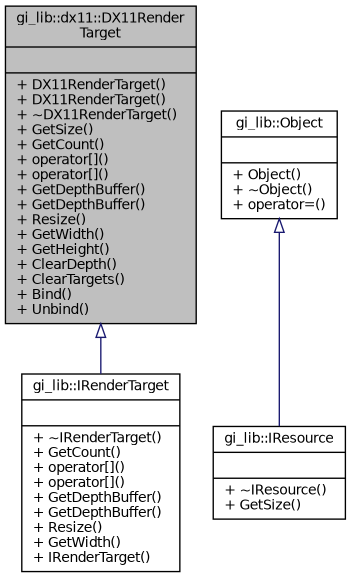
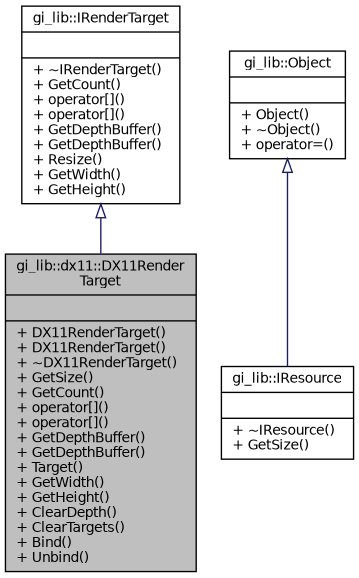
(52, 220) -> (50, 468)
(101, 356) -> (101, 236)
(92, 558) -> (80, 190)
